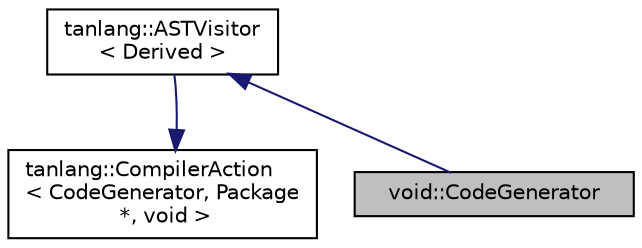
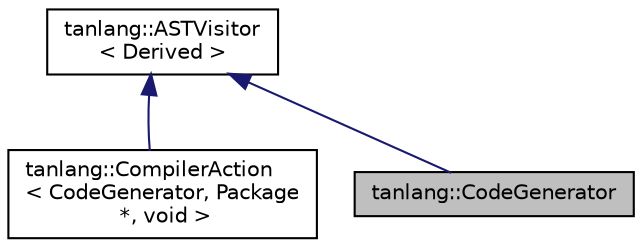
(176, 102) -> (149, 123)
(494, 194) -> (494, 194)
